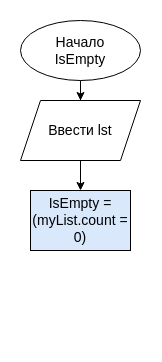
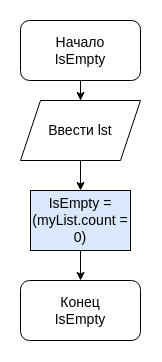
(81, 51) -> (81, 51)
none -> (81, 270)
none -> (81, 311)
